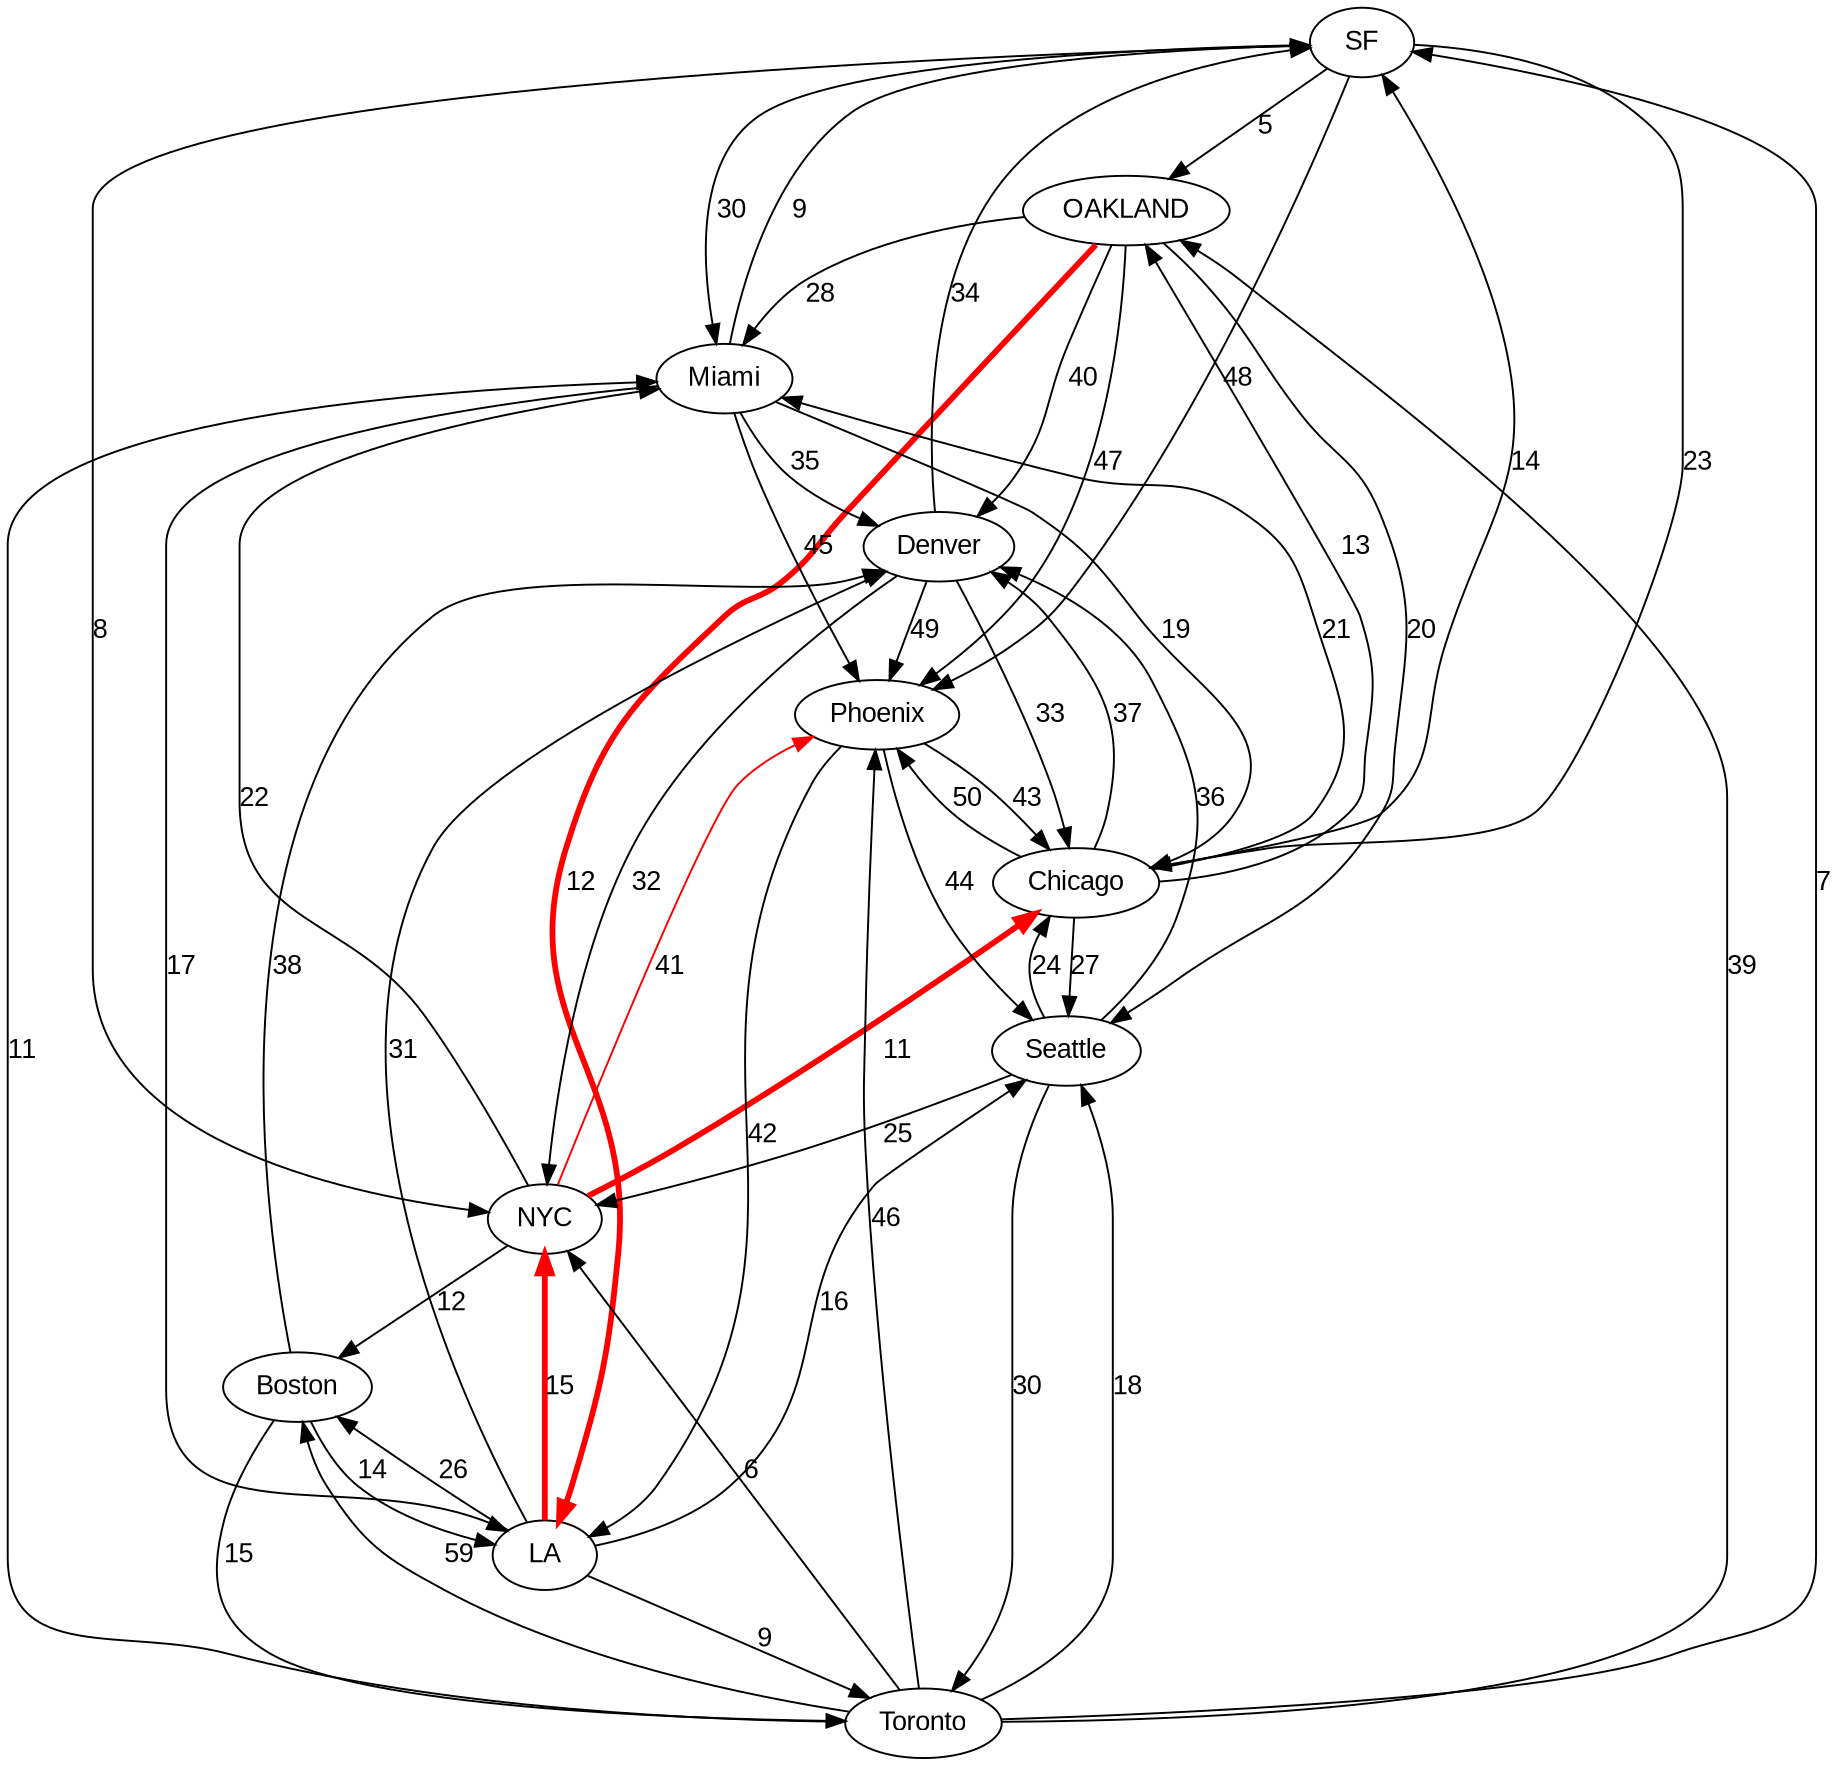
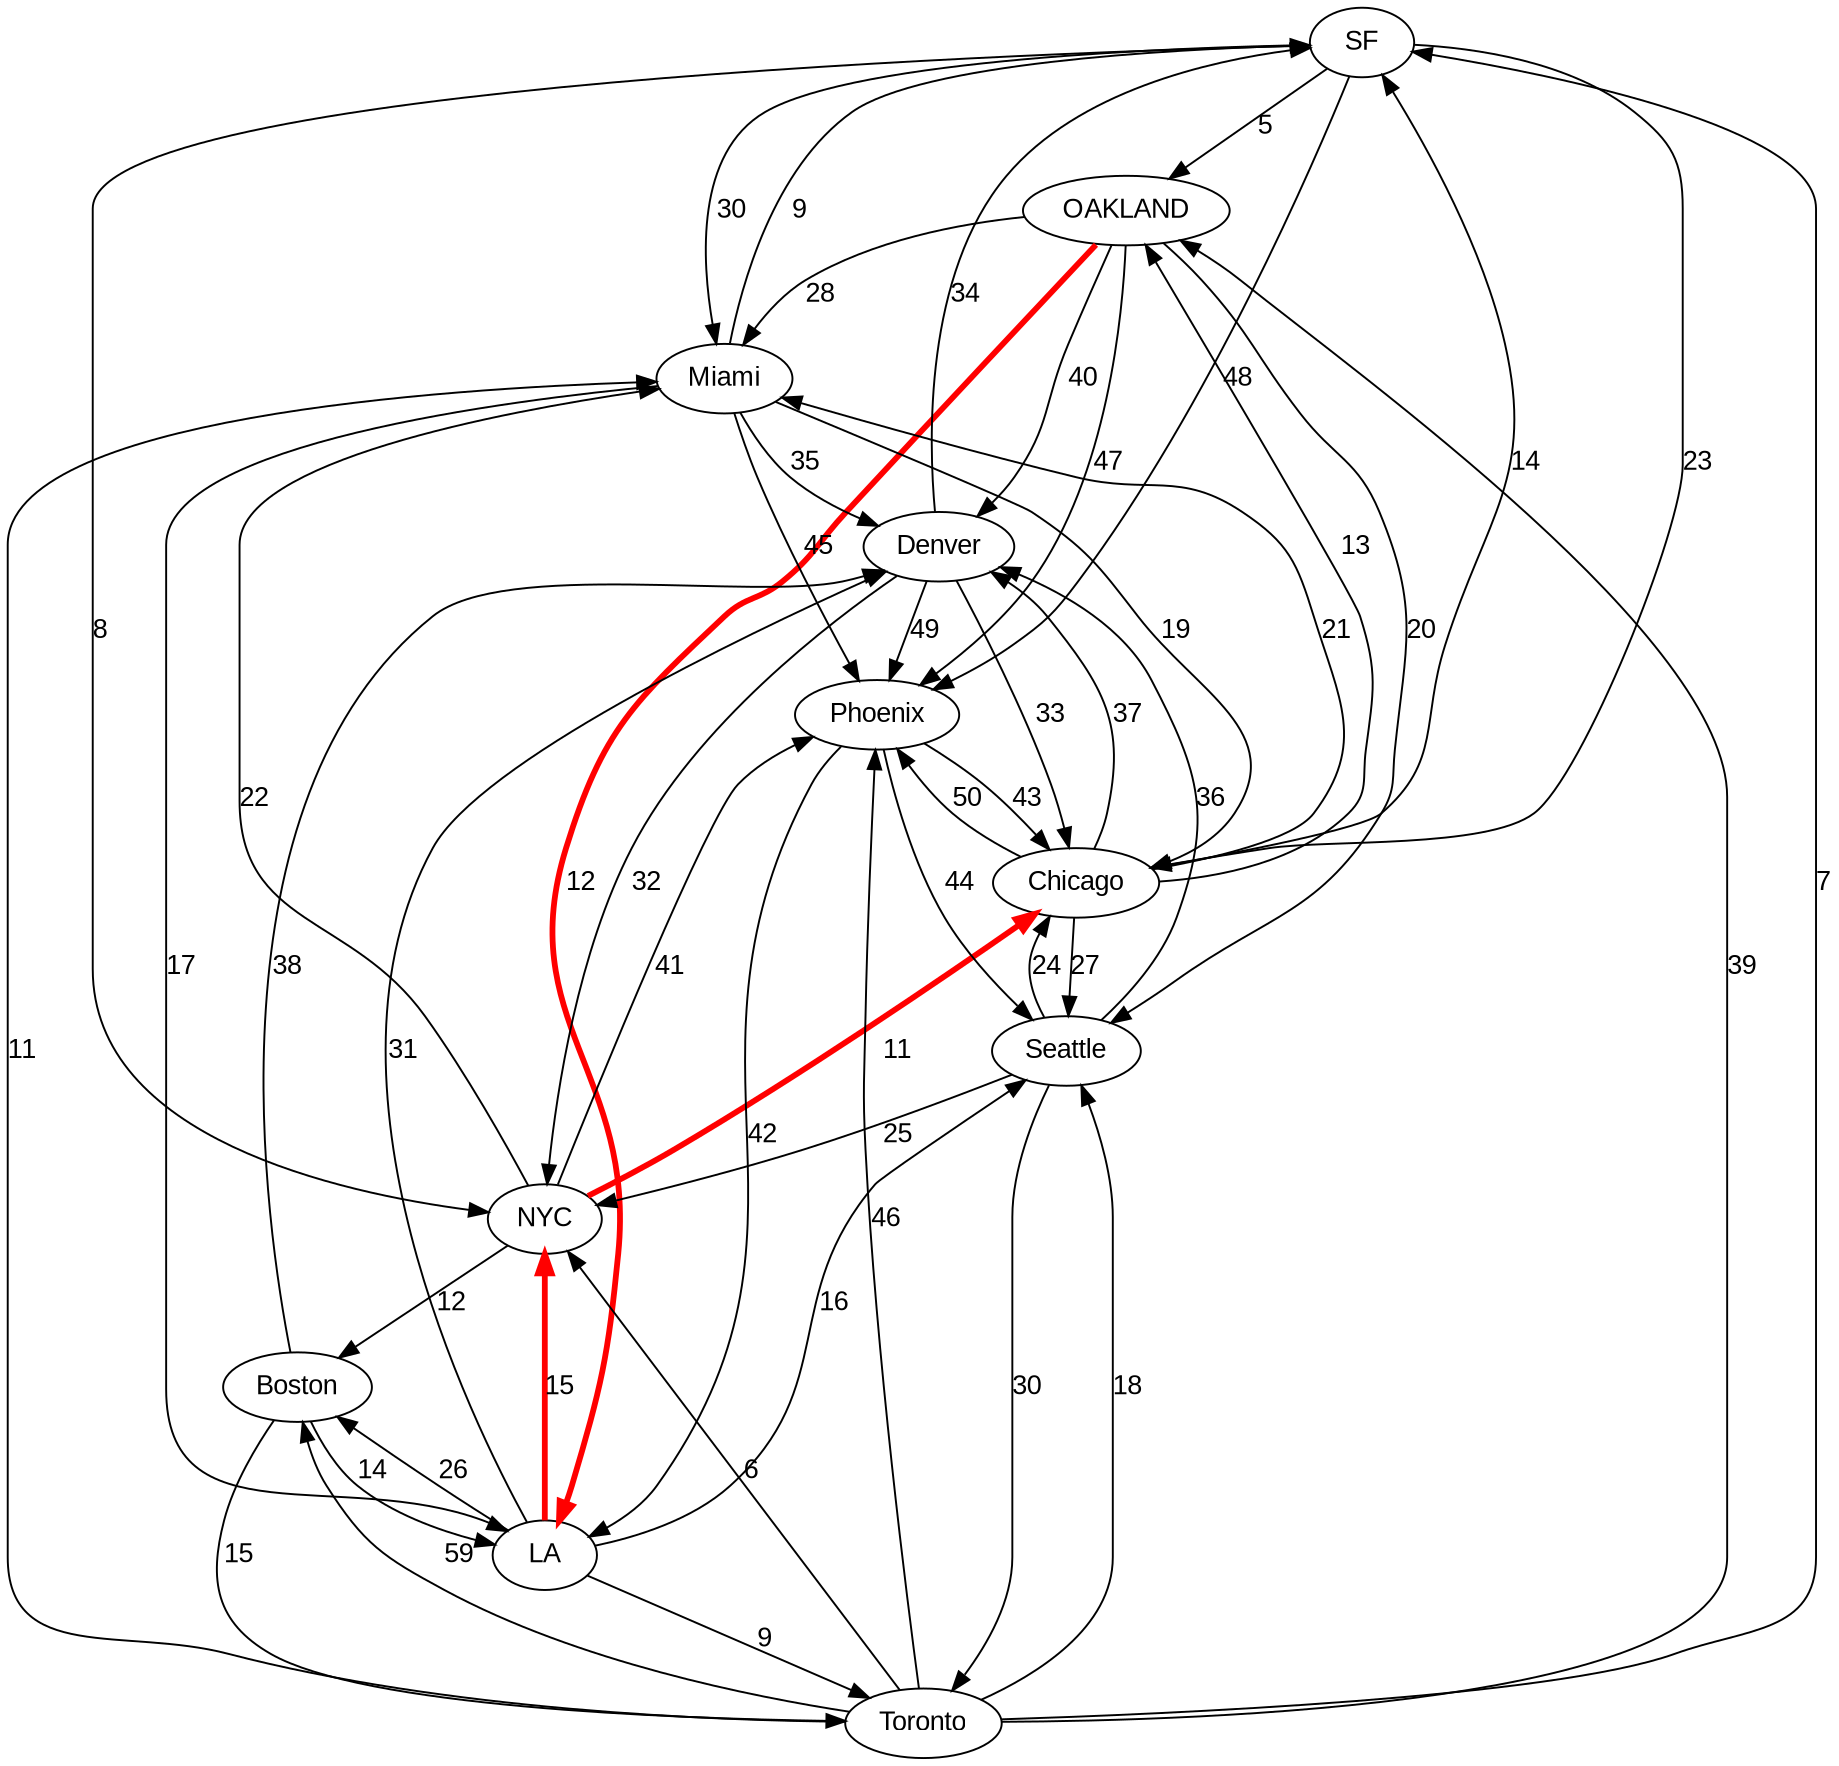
(656, 950) -> (656, 950)
